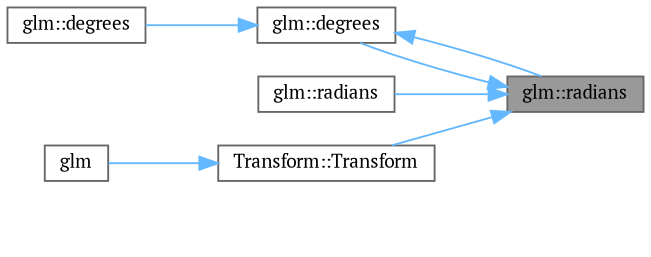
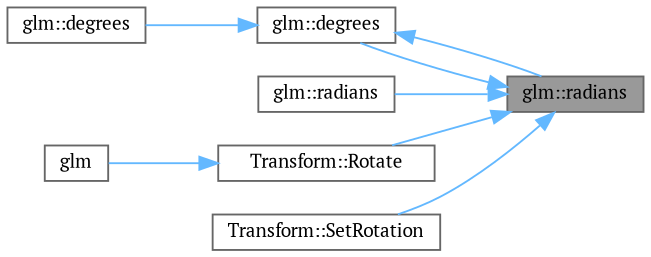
(326, 163) -> (326, 163)
none -> (326, 232)
